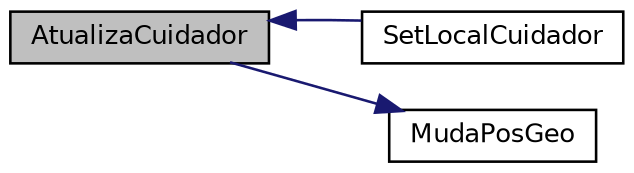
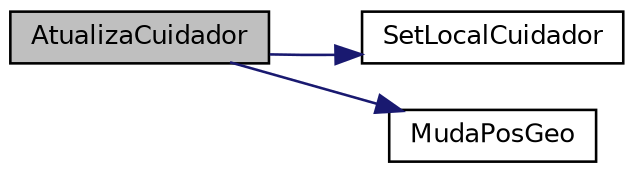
(329, 20) -> (302, 55)
